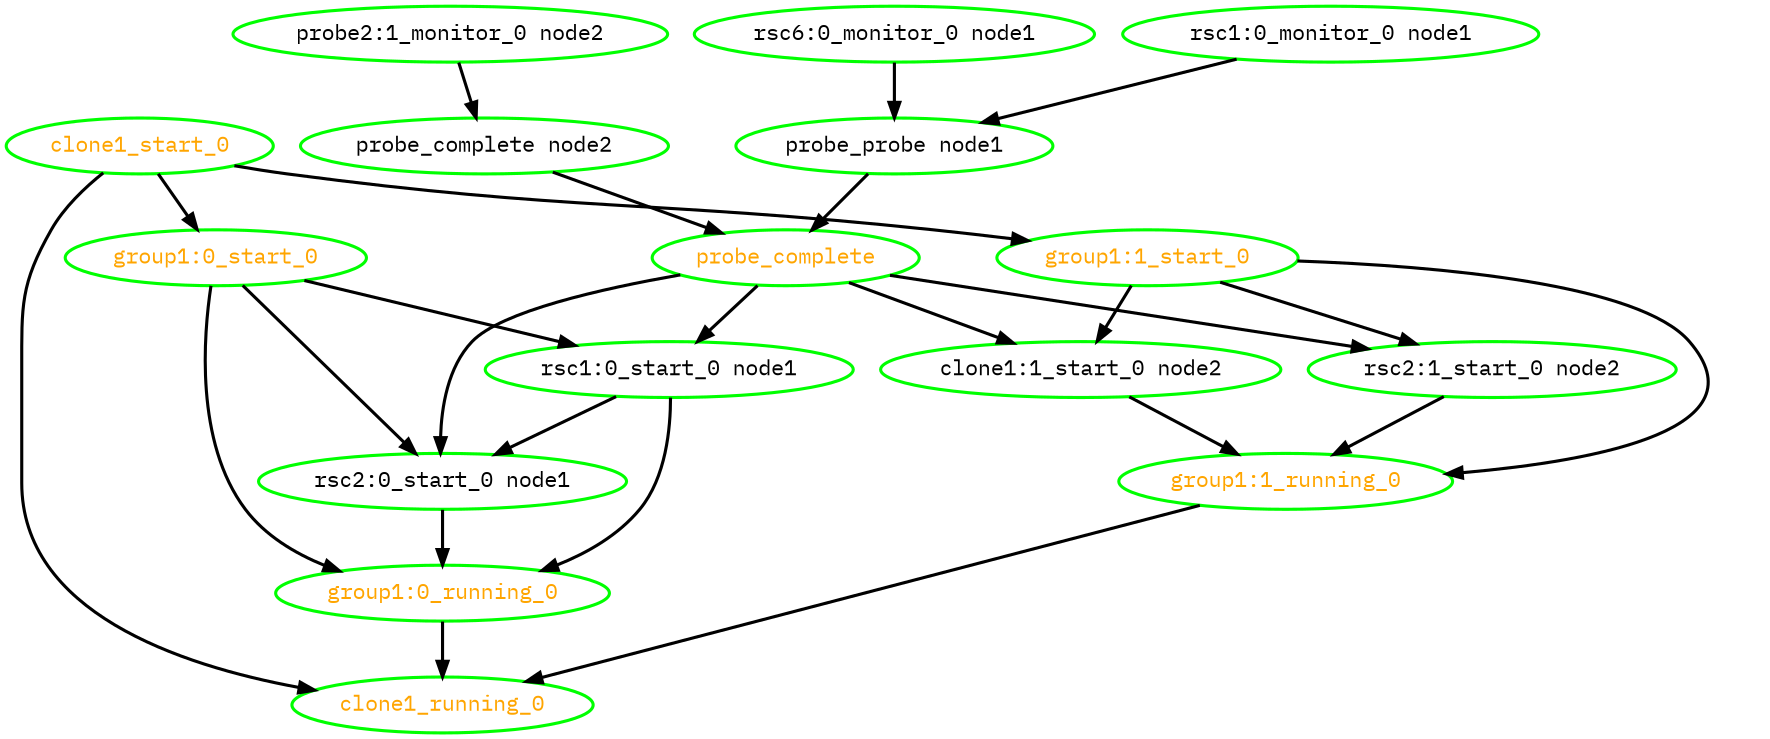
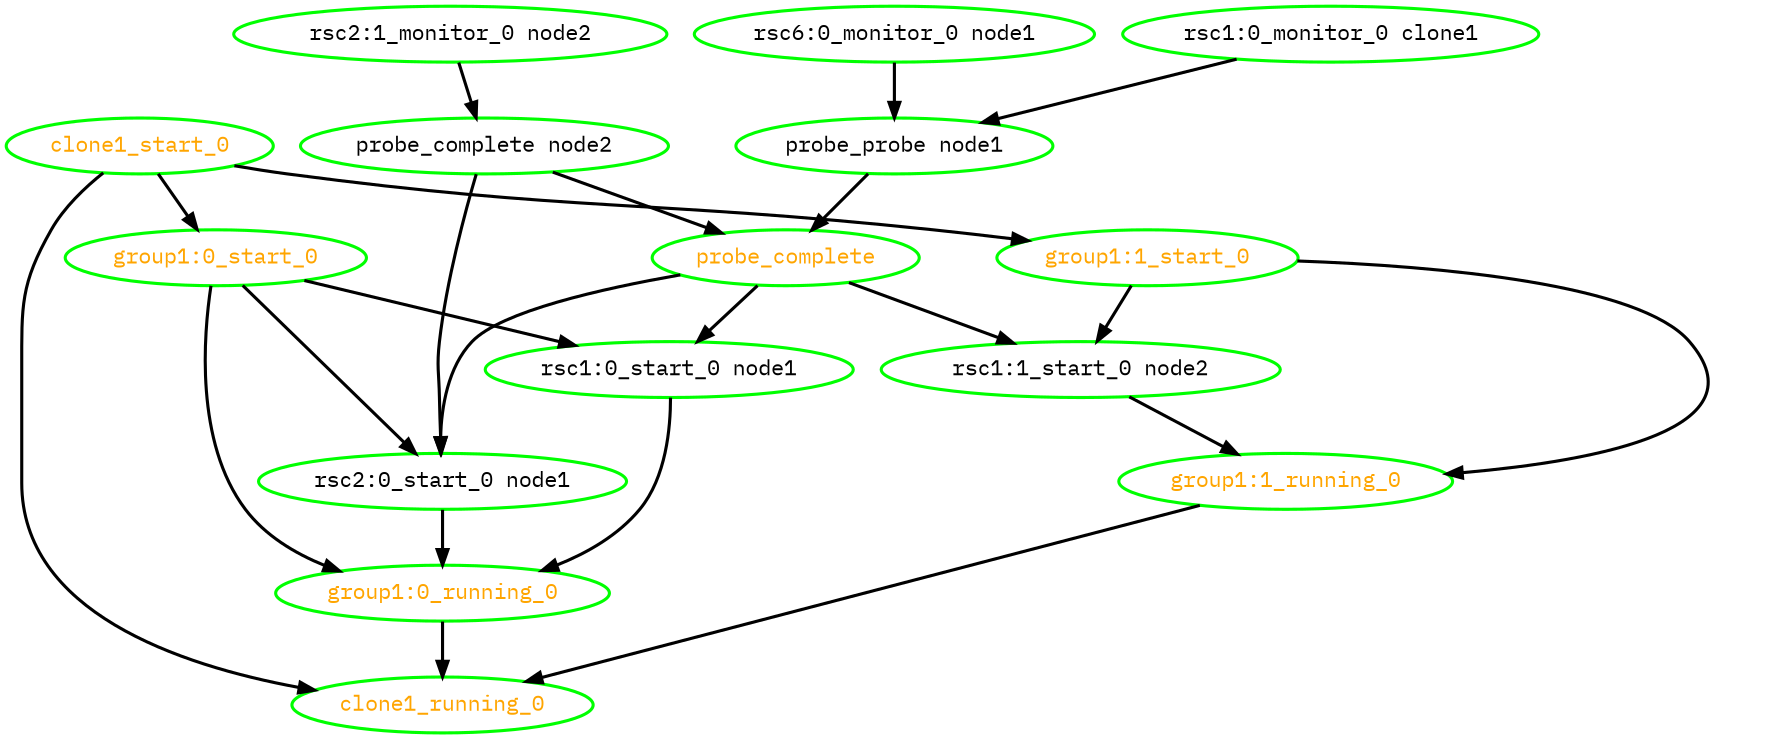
(450, 34) -> (450, 34)
(1331, 34) -> (1331, 34)
(1081, 370) -> (1081, 370)
(1492, 370) -> none
(563, 422) -> (445, 304)
